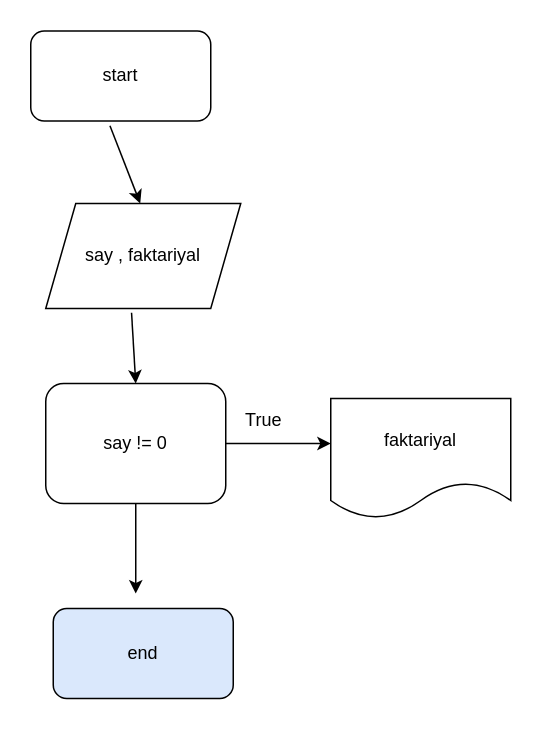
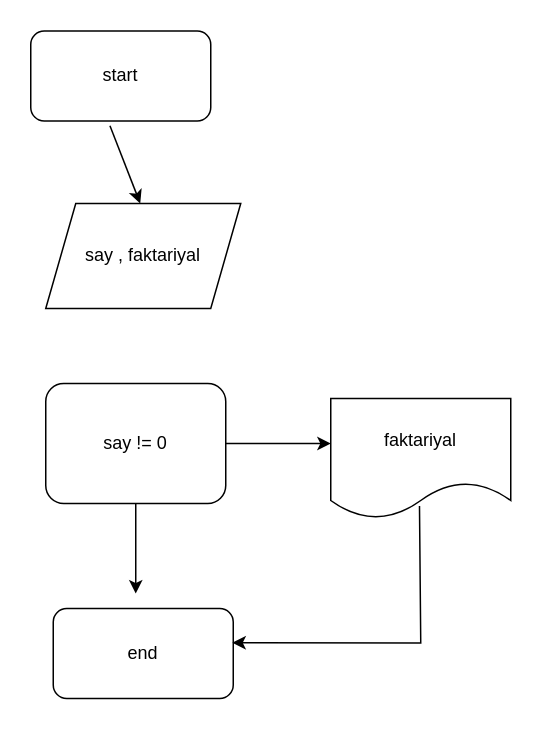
(133, 343) -> none
(263, 421) -> none
none -> (401, 643)
(143, 653) -> (143, 653)
